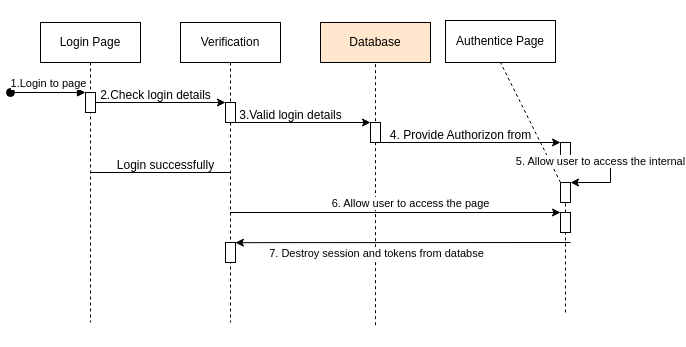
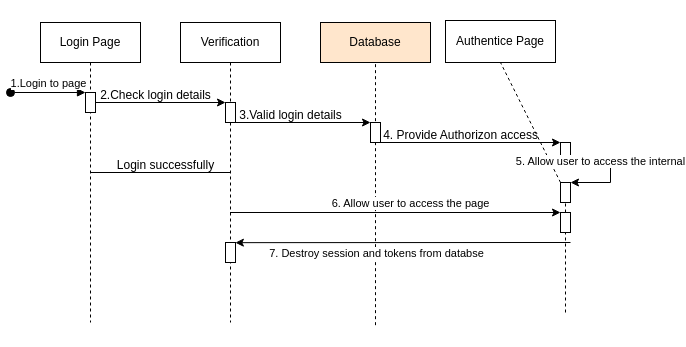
(461, 136) -> (461, 136)
